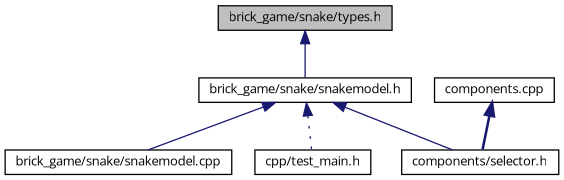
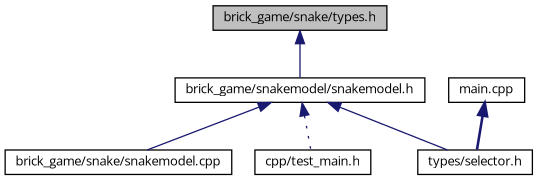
(305, 90) -> (300, 90)
(494, 90) -> (487, 90)
(480, 162) -> (475, 162)
